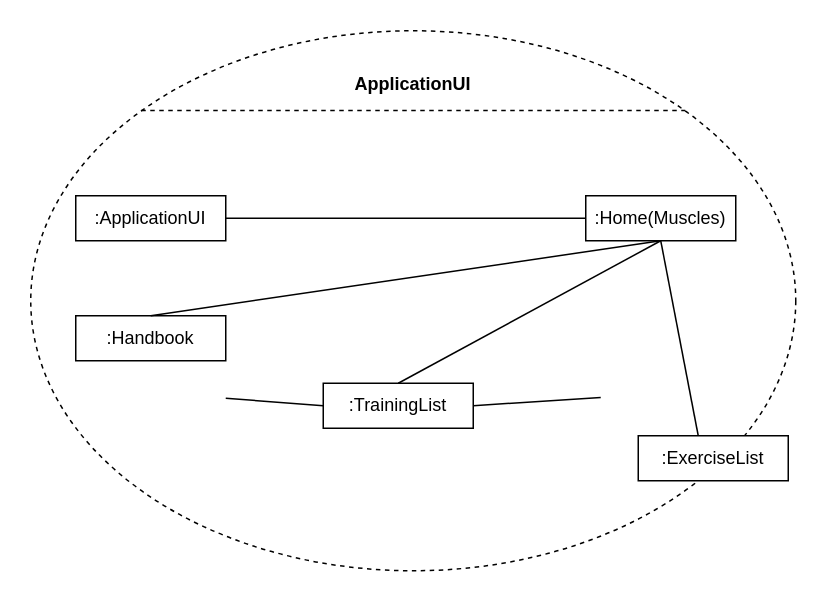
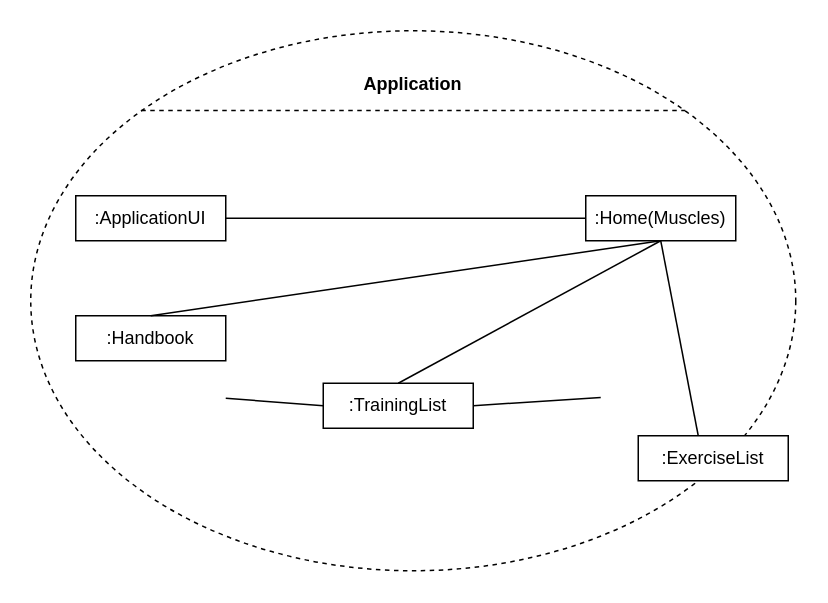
(413, 85) -> (413, 85)
